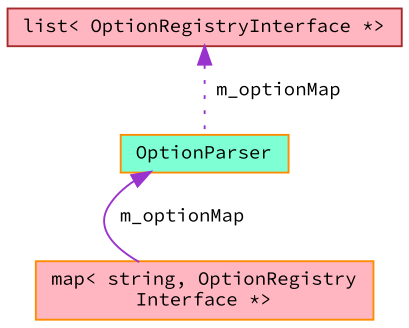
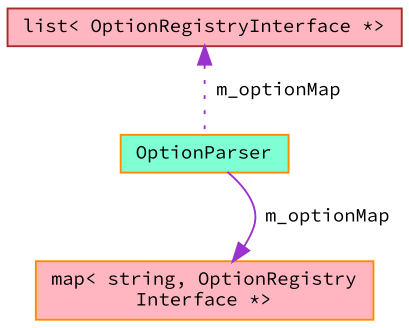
(104, 223) -> (253, 206)
